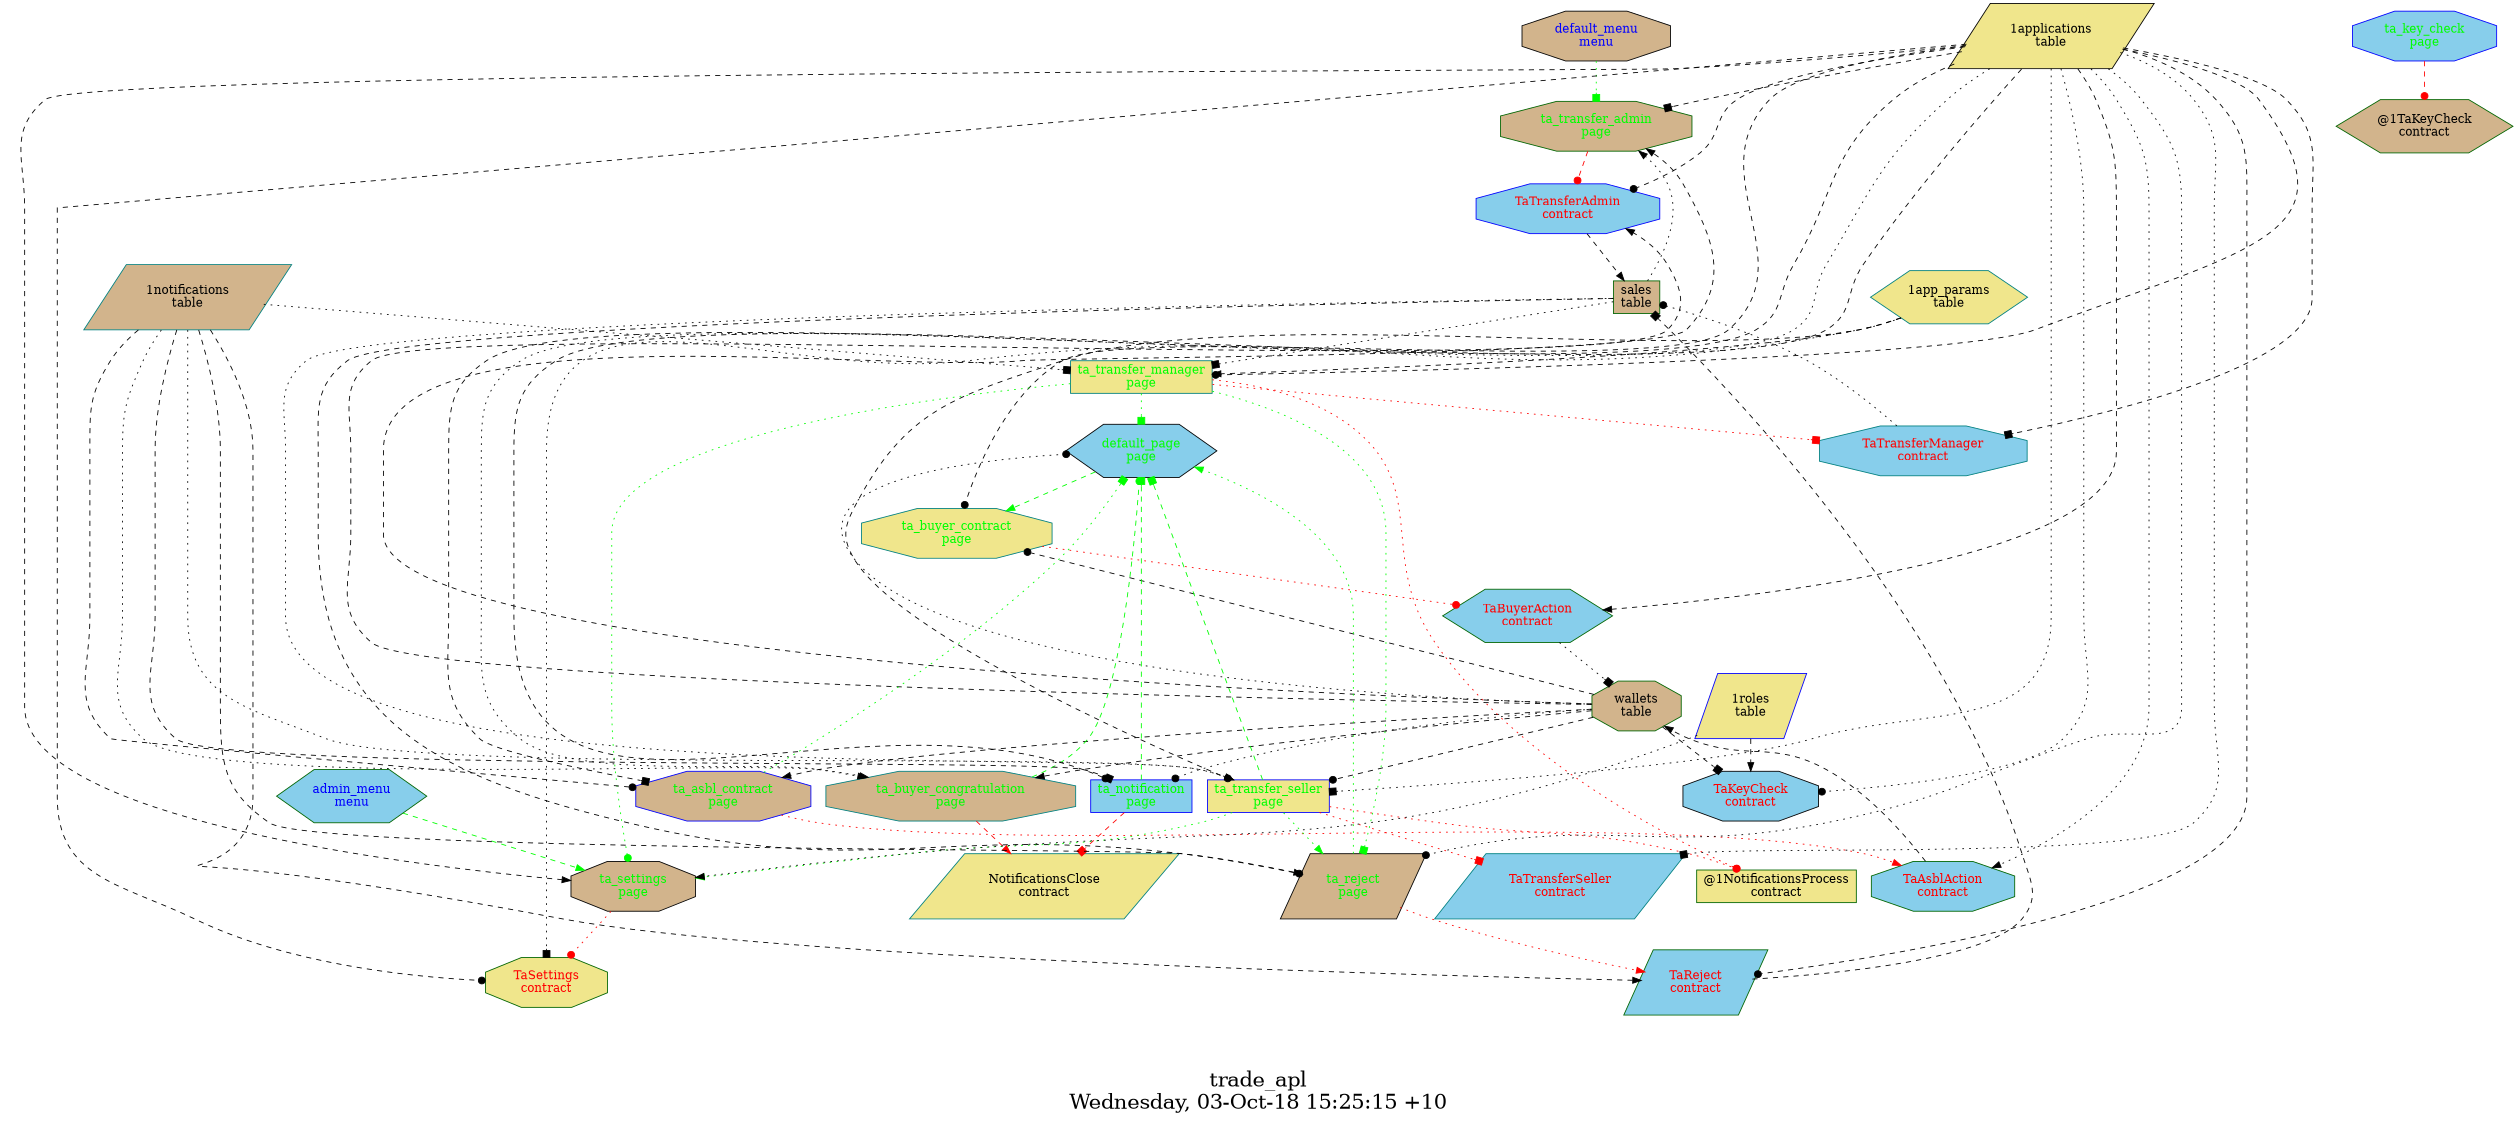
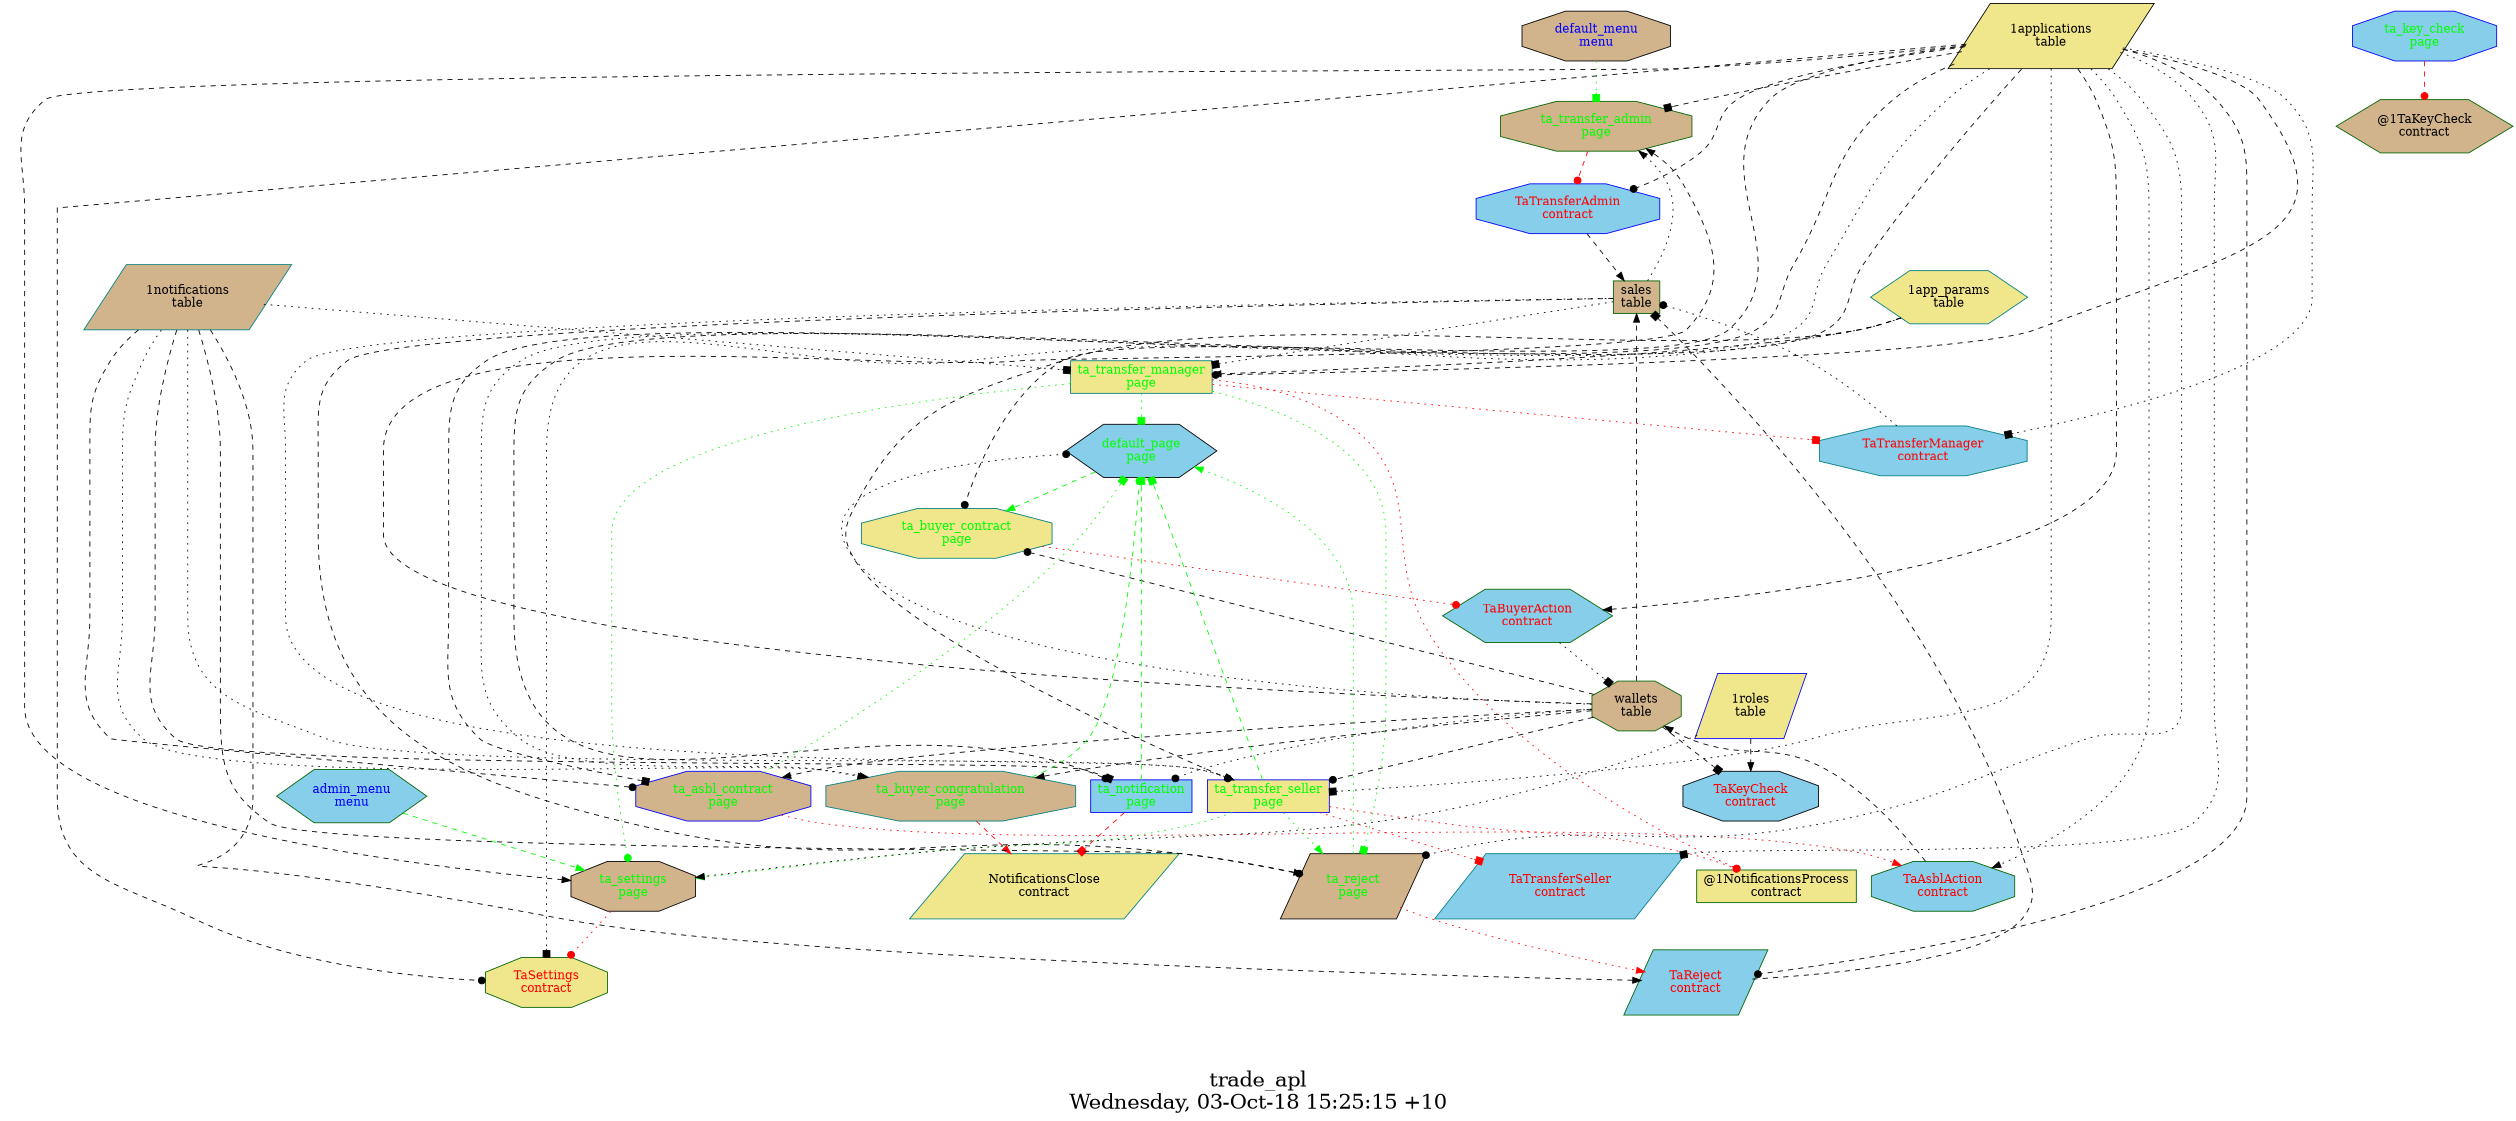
(2312, 279) -> (2312, 279)
(349, 405) -> (1637, 502)
(2084, 529) -> none
